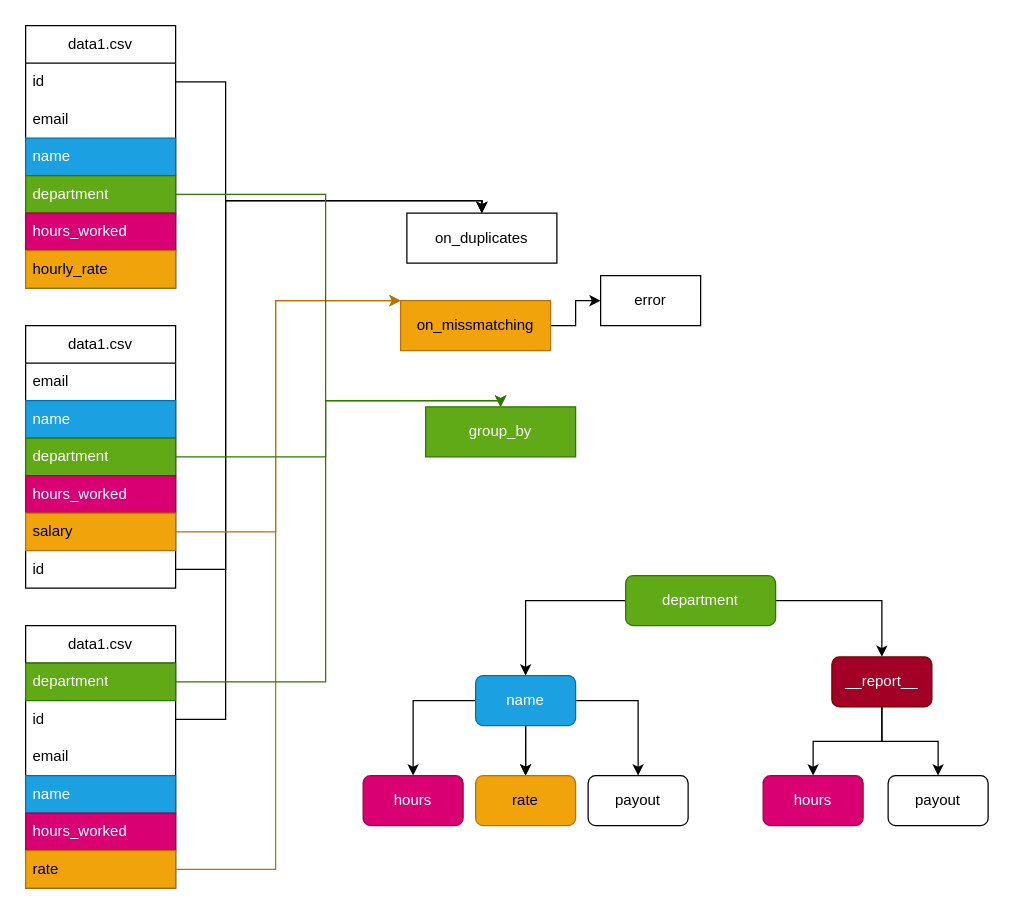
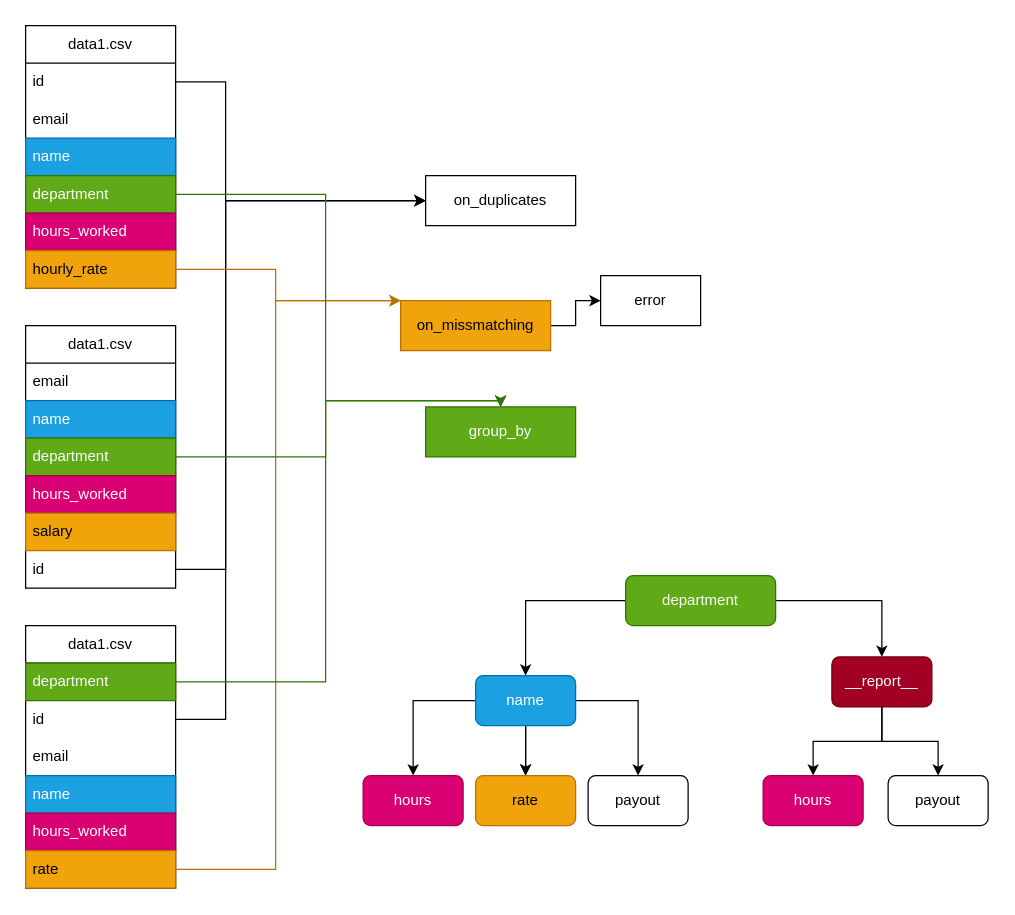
(482, 238) -> (501, 201)
none -> (240, 269)
(222, 532) -> none
